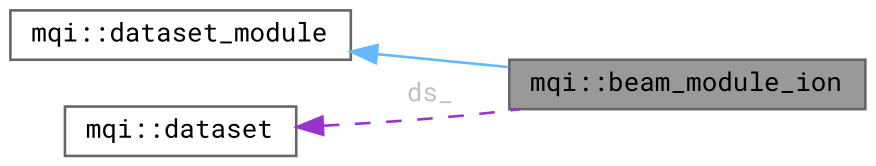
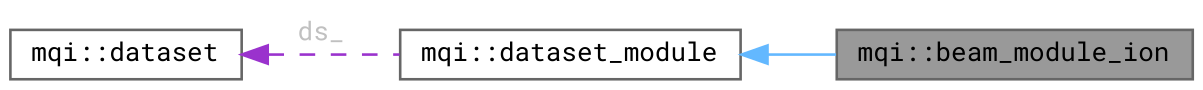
(422, 119) -> (334, 55)
